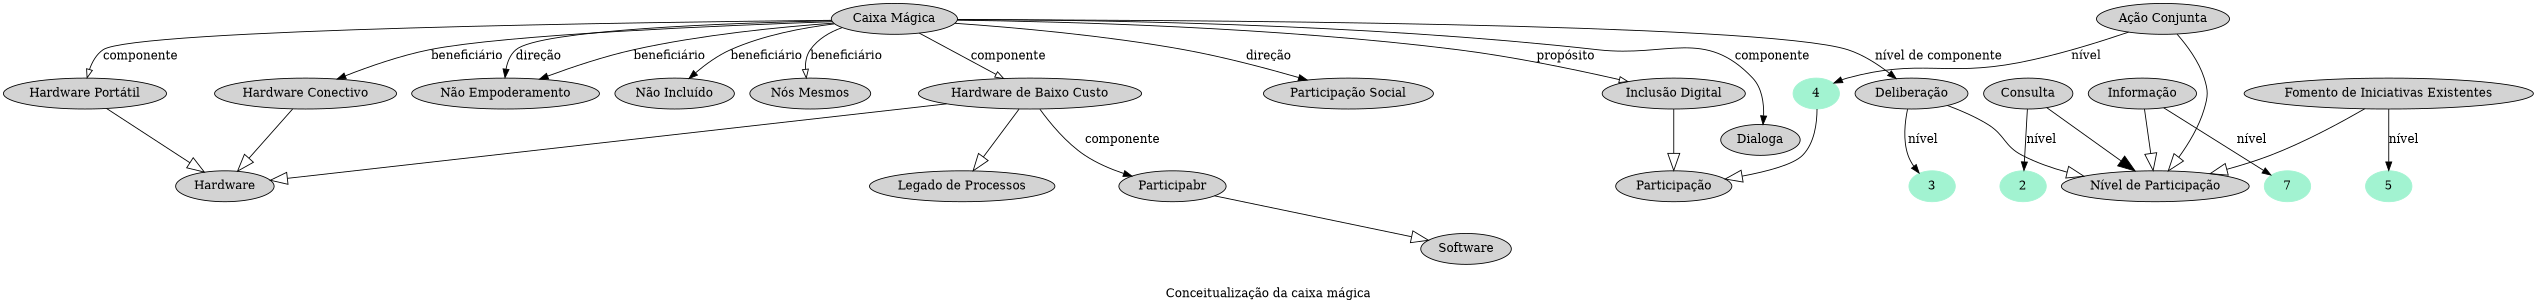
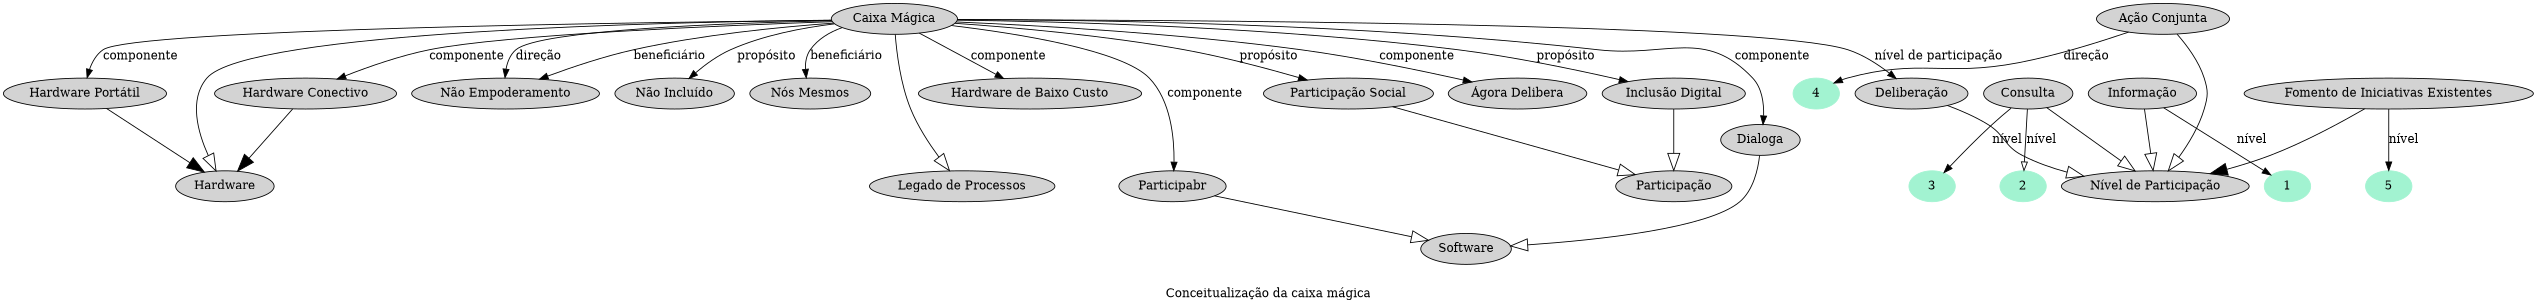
(454, 27) -> (454, 27)
(1290, 34) -> (1290, 34)
(816, 43) -> (816, 43)
(958, 54) -> (958, 54)
(467, 56) -> (467, 56)
(766, 56) -> (766, 56)
(1269, 56) -> (1269, 56)
(1939, 56) -> (1939, 56)
(2086, 56) -> (2086, 56)
none -> (1518, 94)
(1001, 133) -> (907, 99)
(271, 134) -> (271, 134)
(2084, 134) -> (2084, 134)
(2026, 135) -> (2026, 135)
(148, 136) -> (148, 136)
(1905, 138) -> (1980, 136)
(617, 141) -> (475, 32)
(2298, 144) -> (2298, 144)
(1076, 149) -> (1097, 53)
(1797, 160) -> (1506, 138)
(2287, 186) -> (2287, 186)
none -> (1662, 229)
